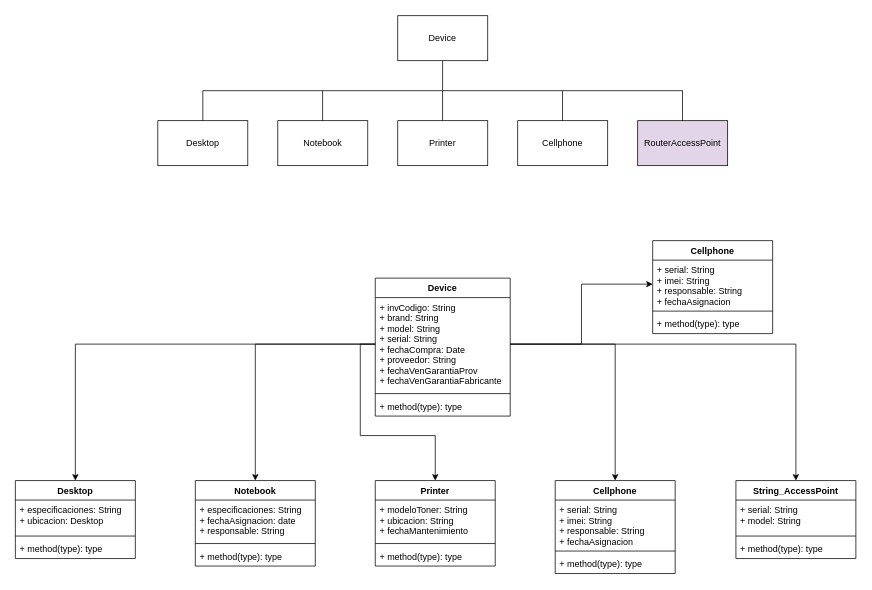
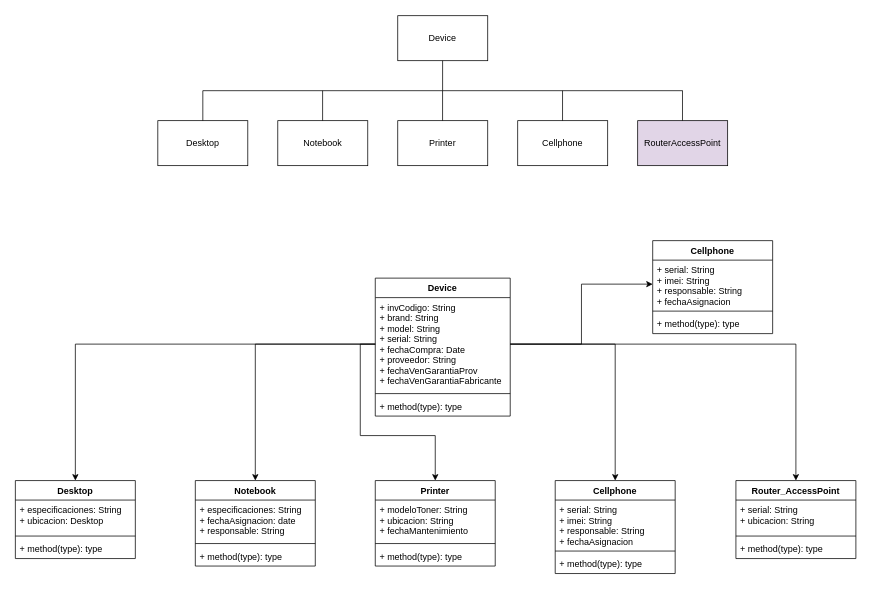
(796, 491) -> (796, 491)
(774, 510) -> (774, 510)
